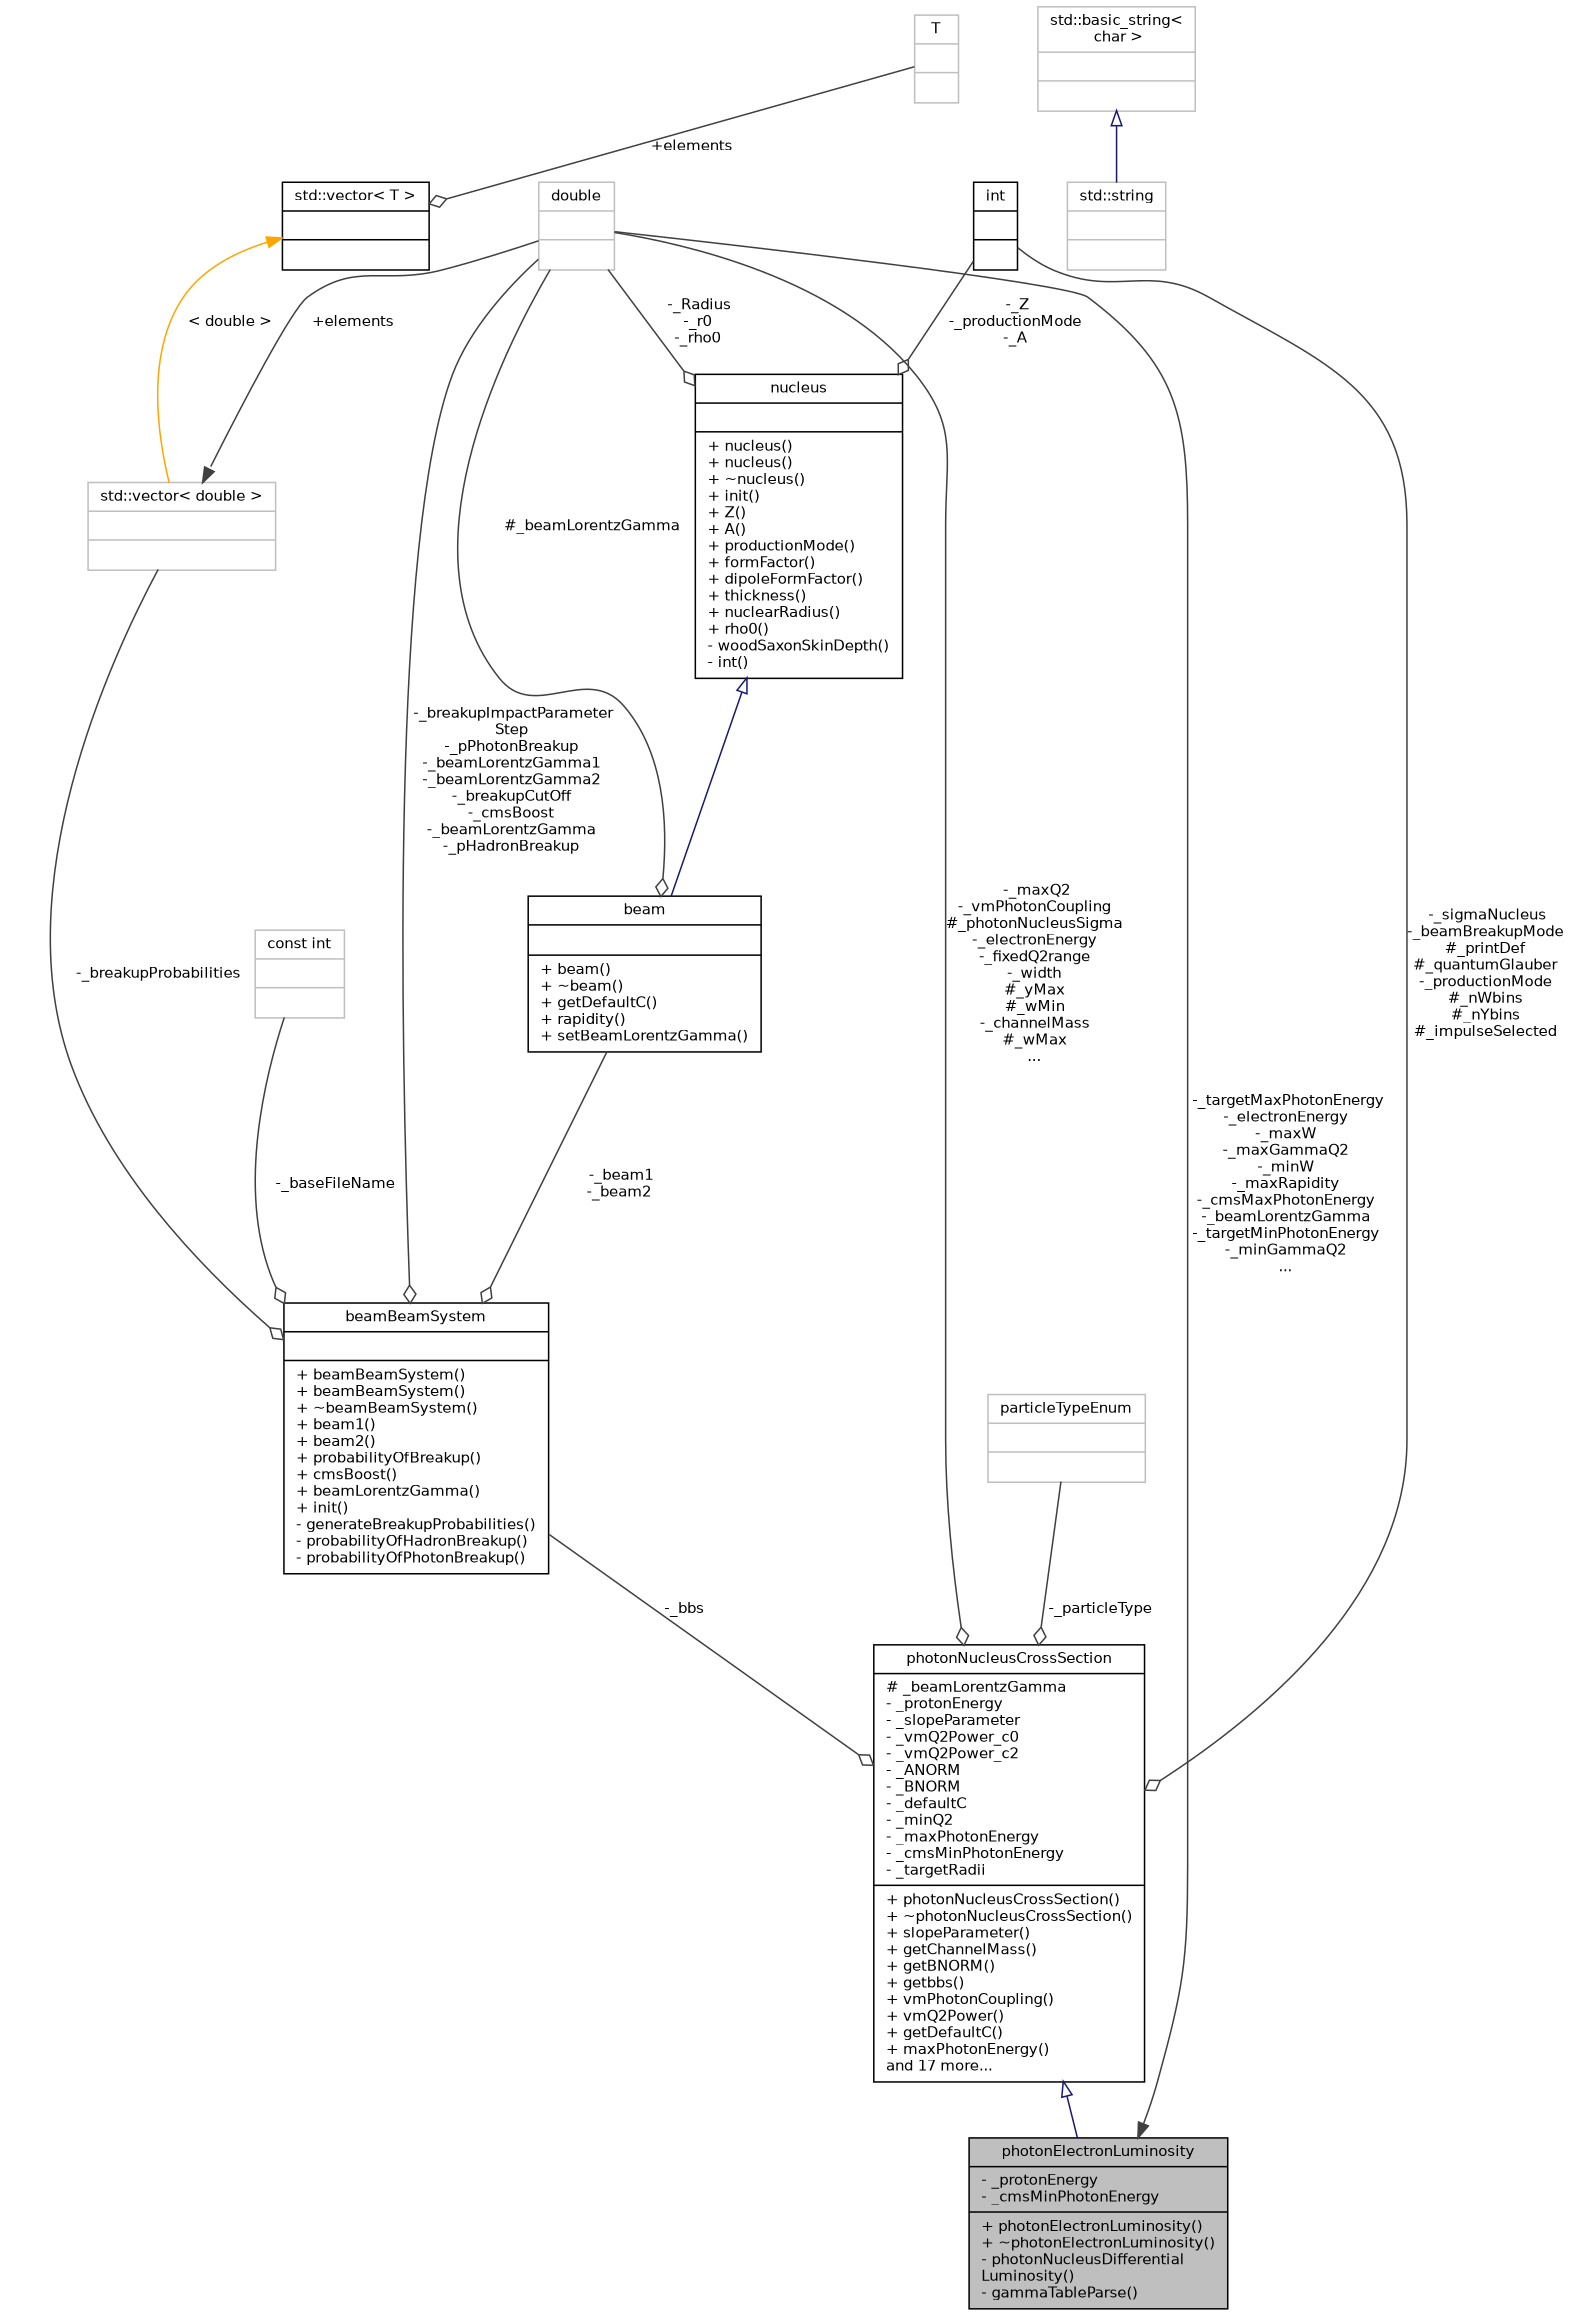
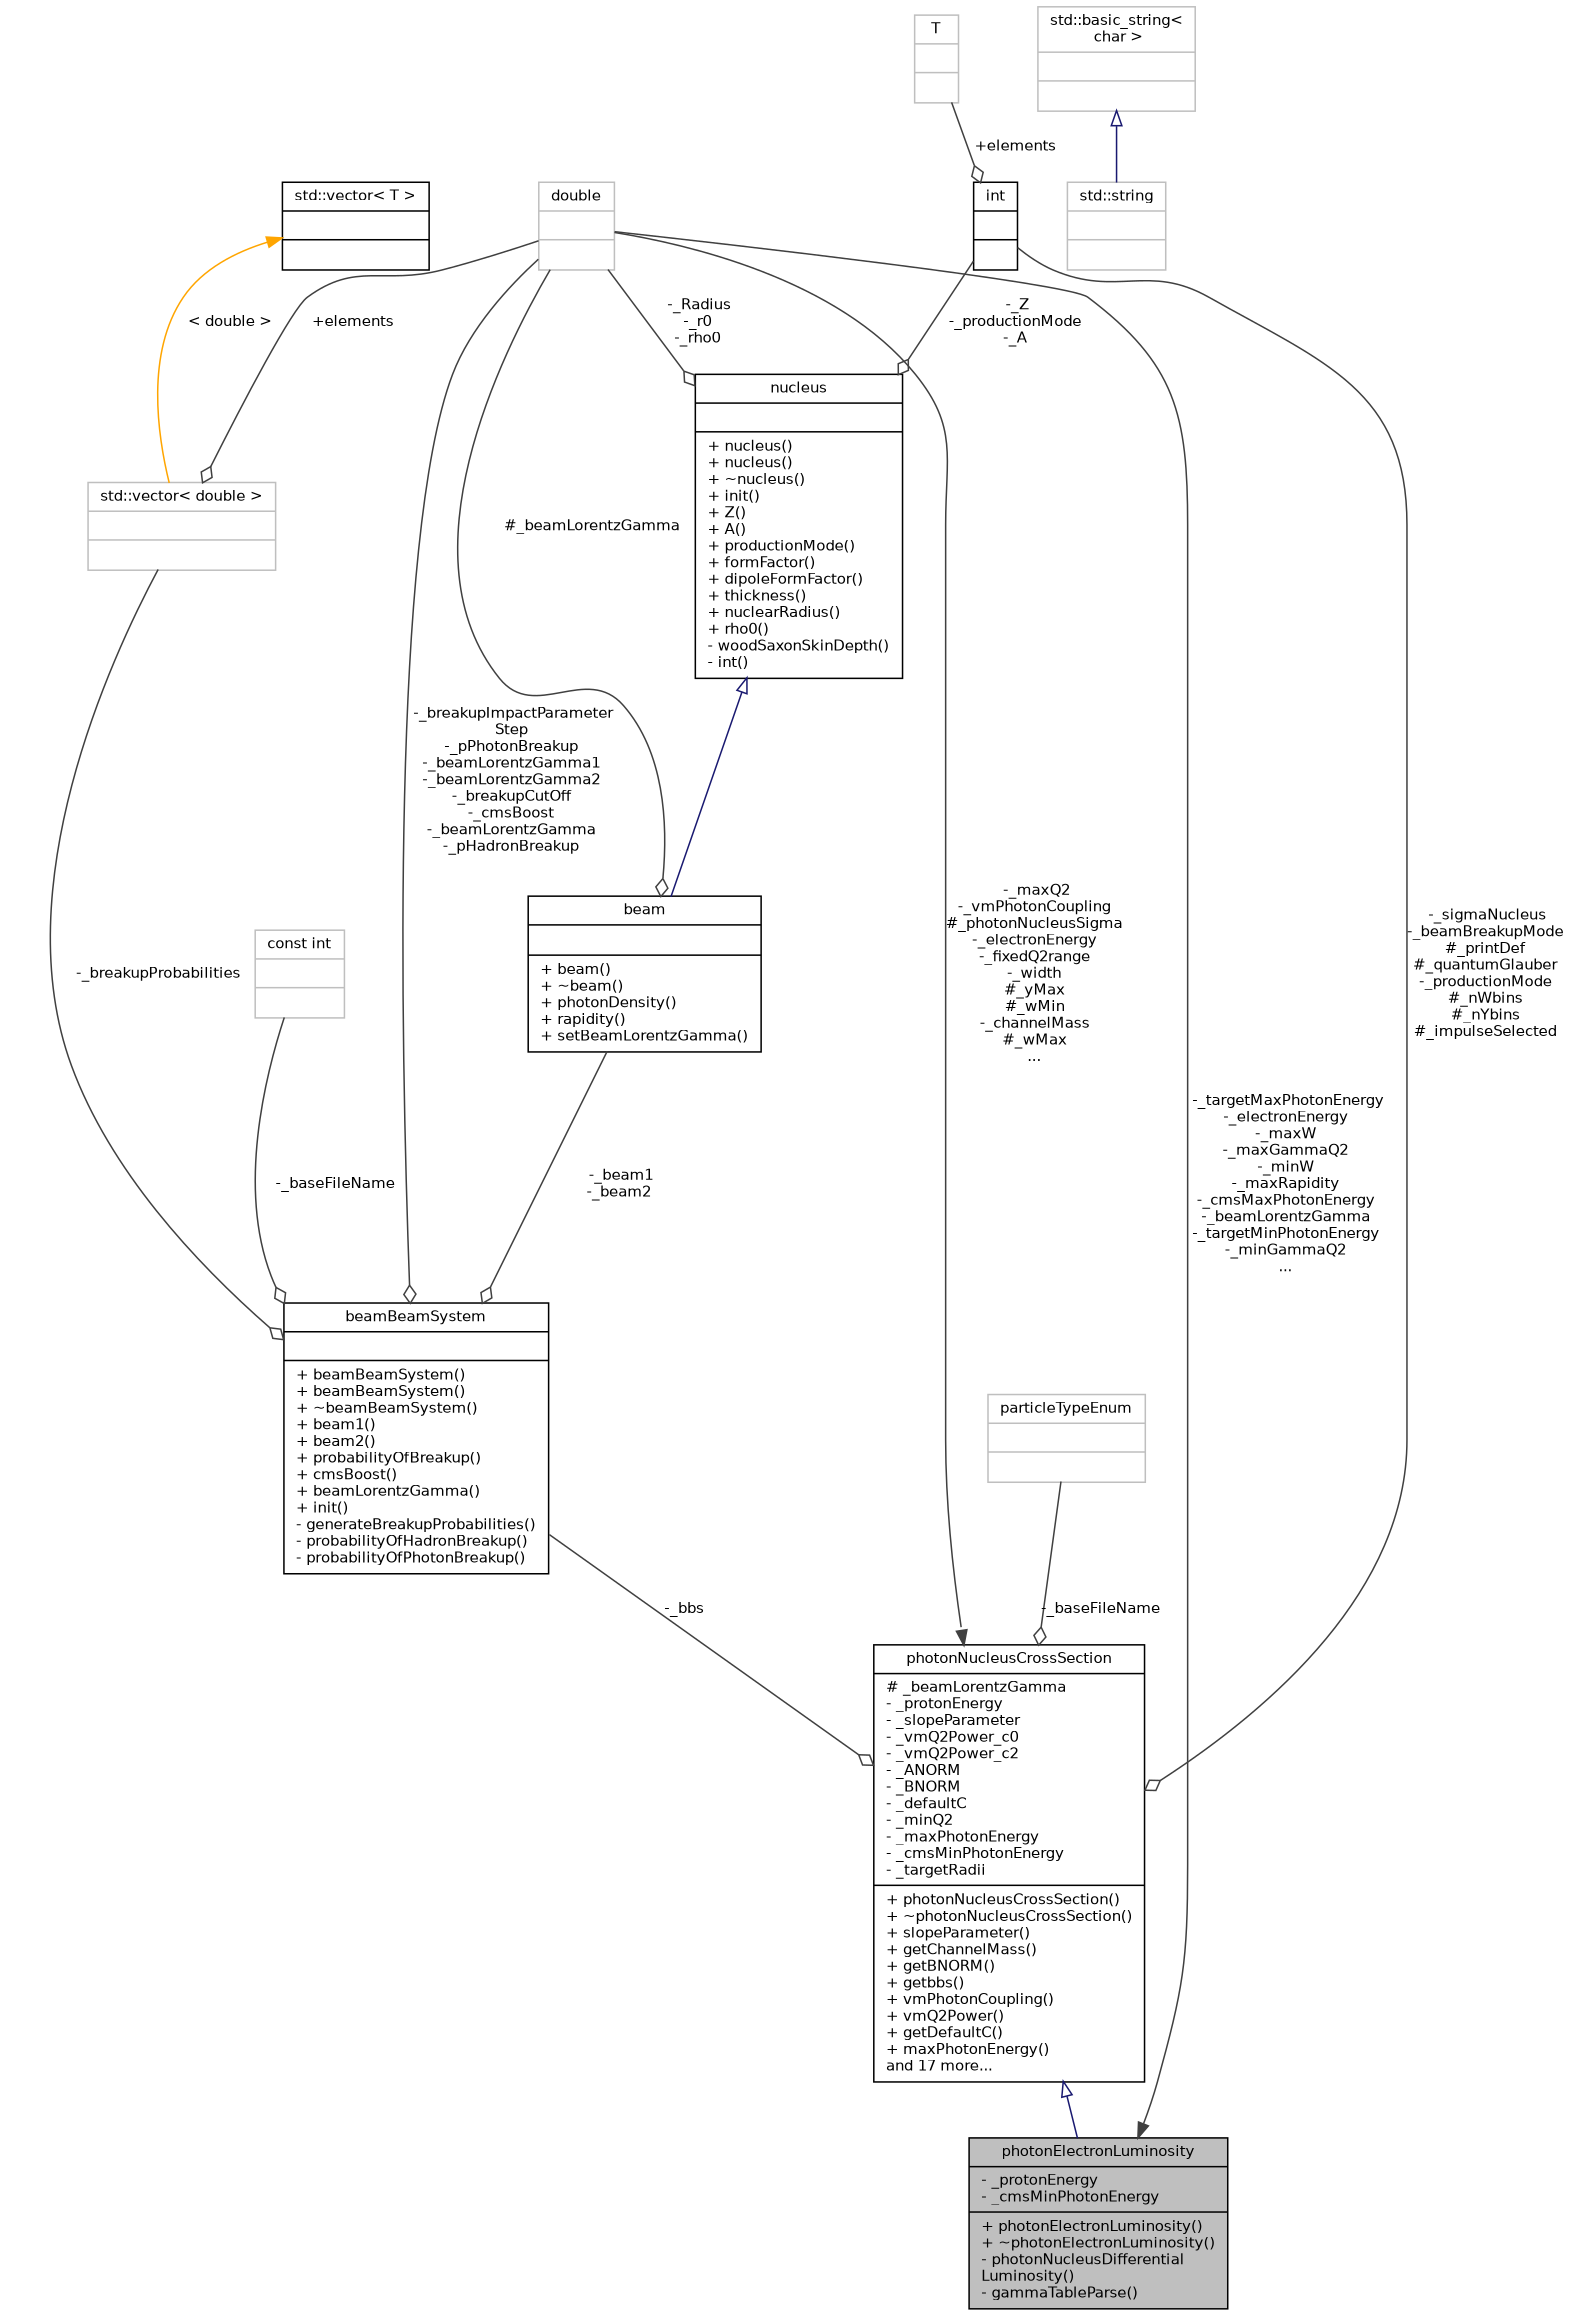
(681, 133) -> (963, 134)
(327, 286) -> (327, 286)
(946, 827) -> (946, 827)
(599, 1003) -> (609, 1003)
(1098, 1609) -> (1098, 1609)
